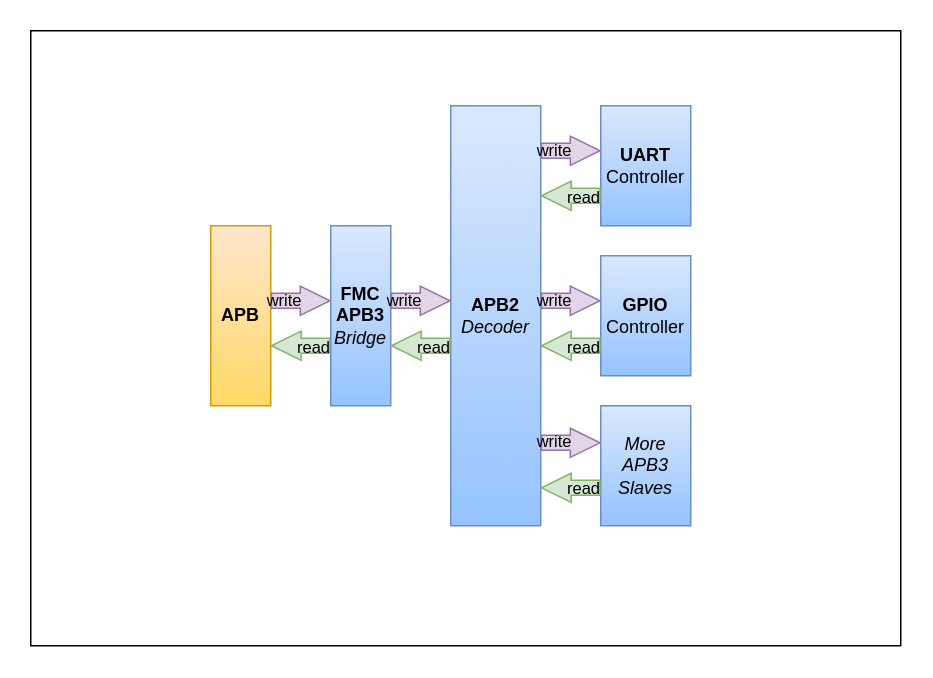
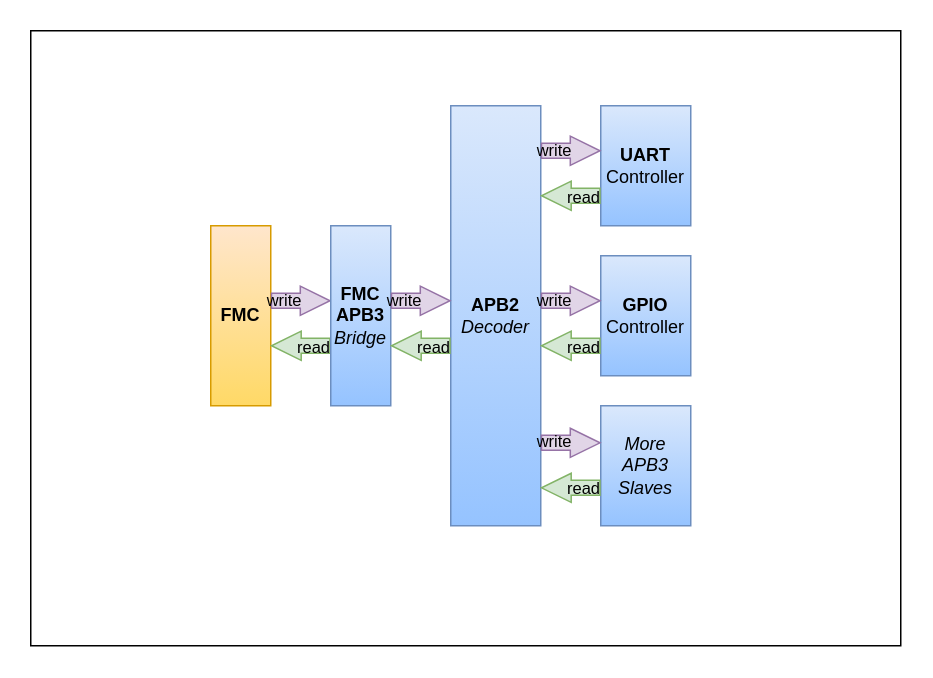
(241, 316) -> (241, 316)
